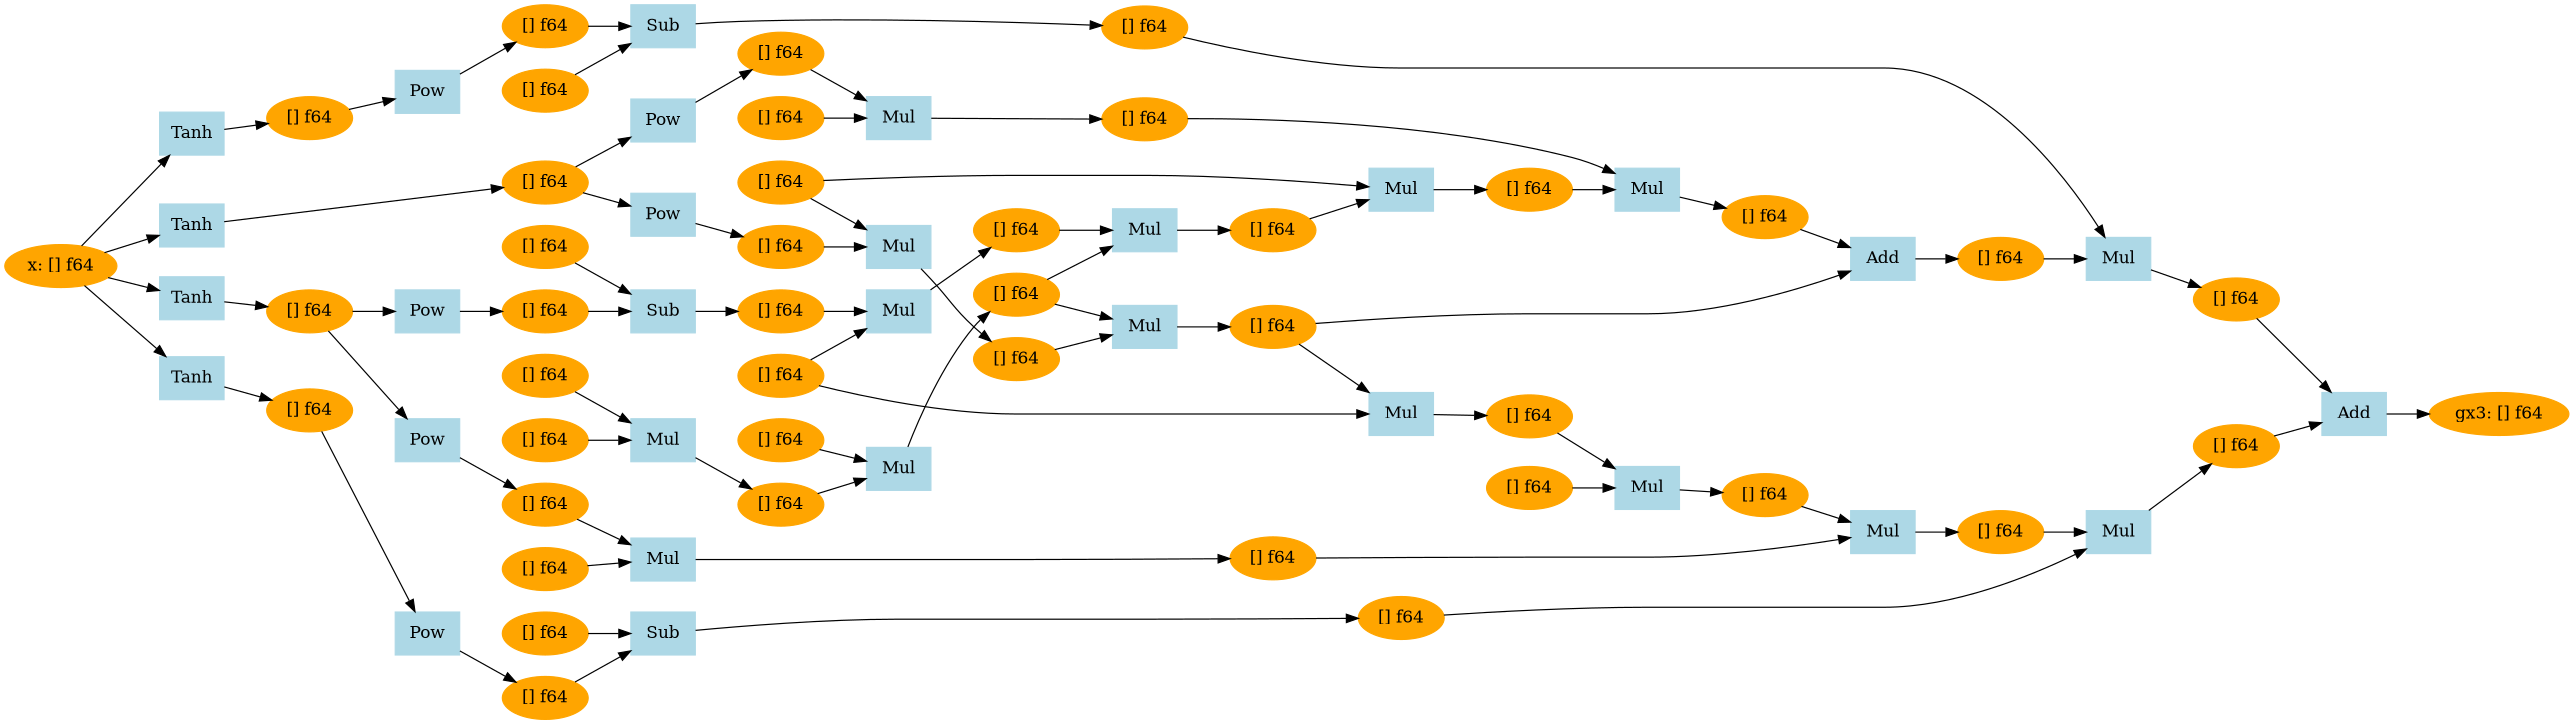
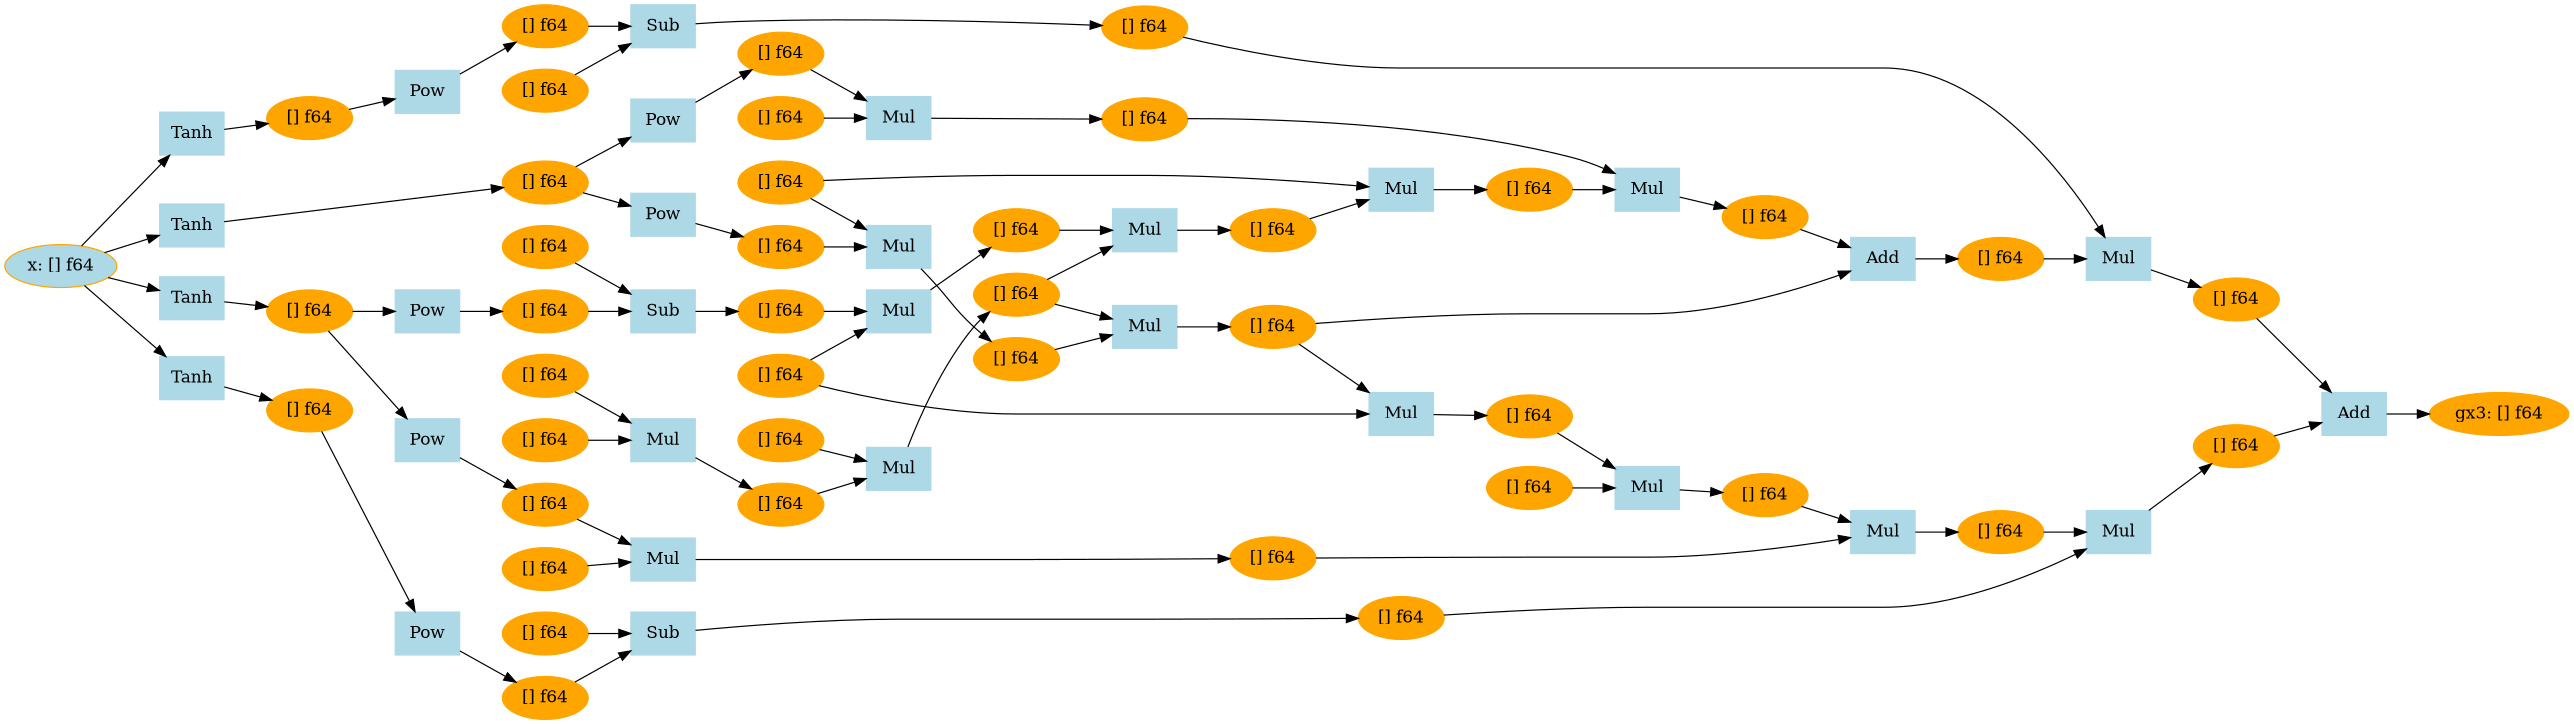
(61, 266) -> (61, 266)
